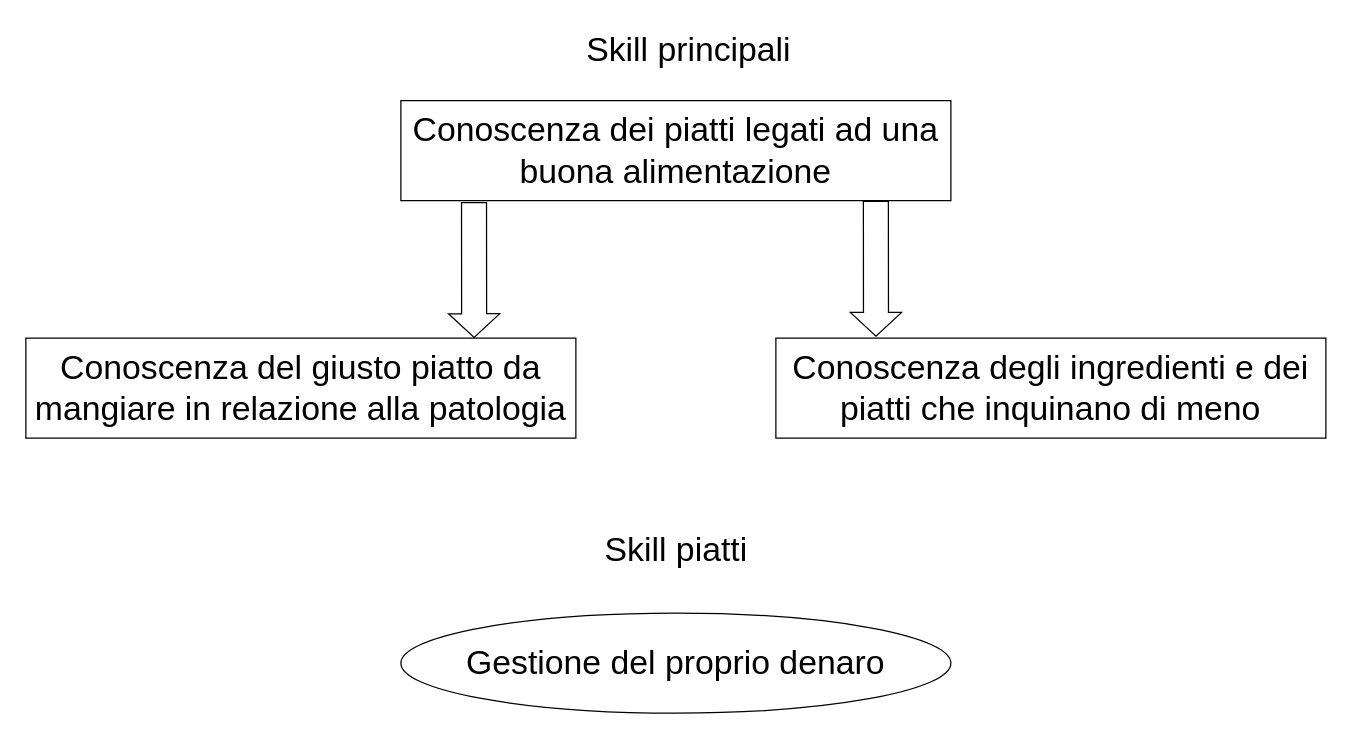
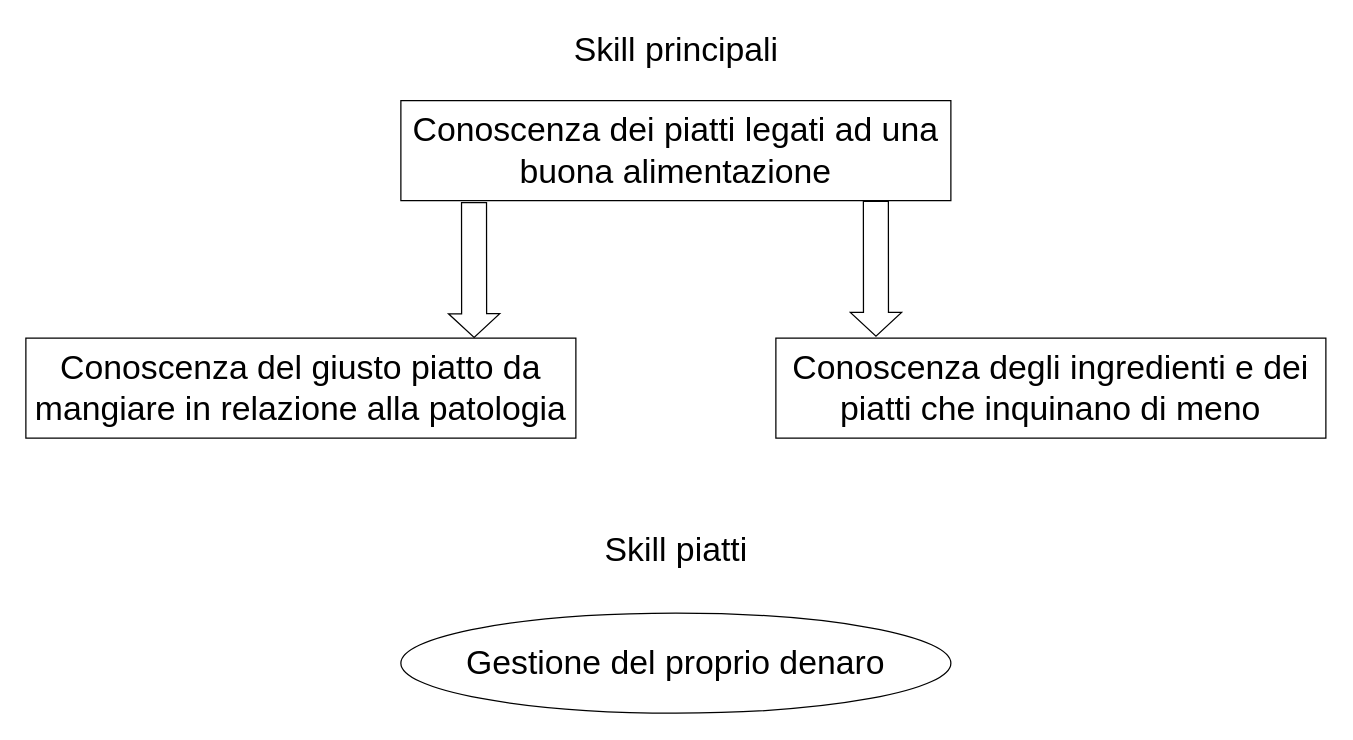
(688, 51) -> (676, 51)
